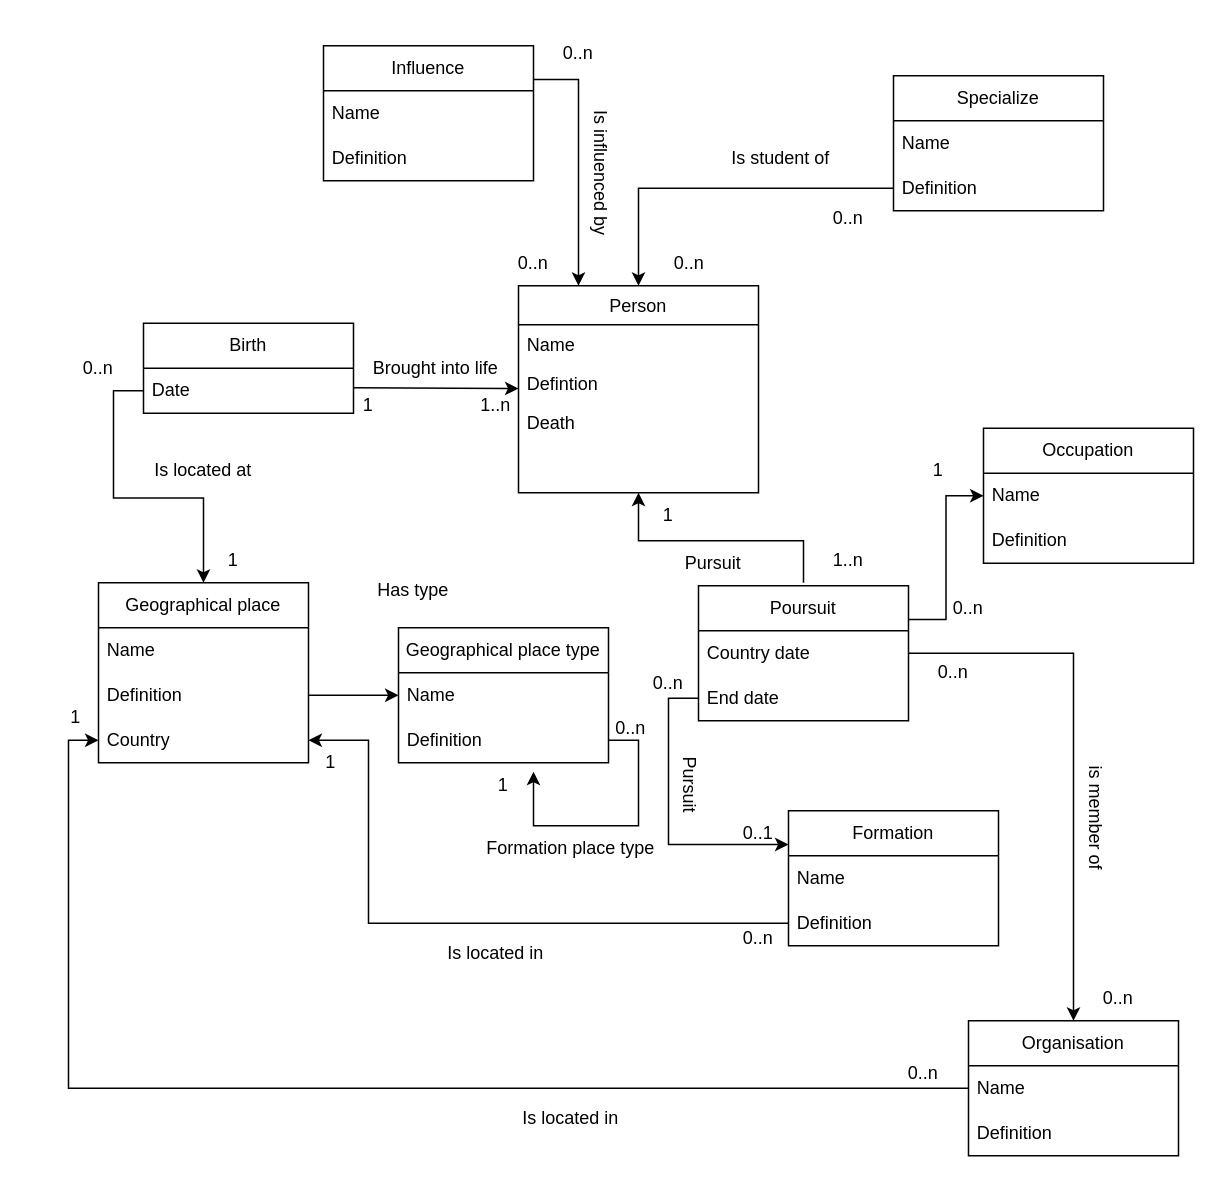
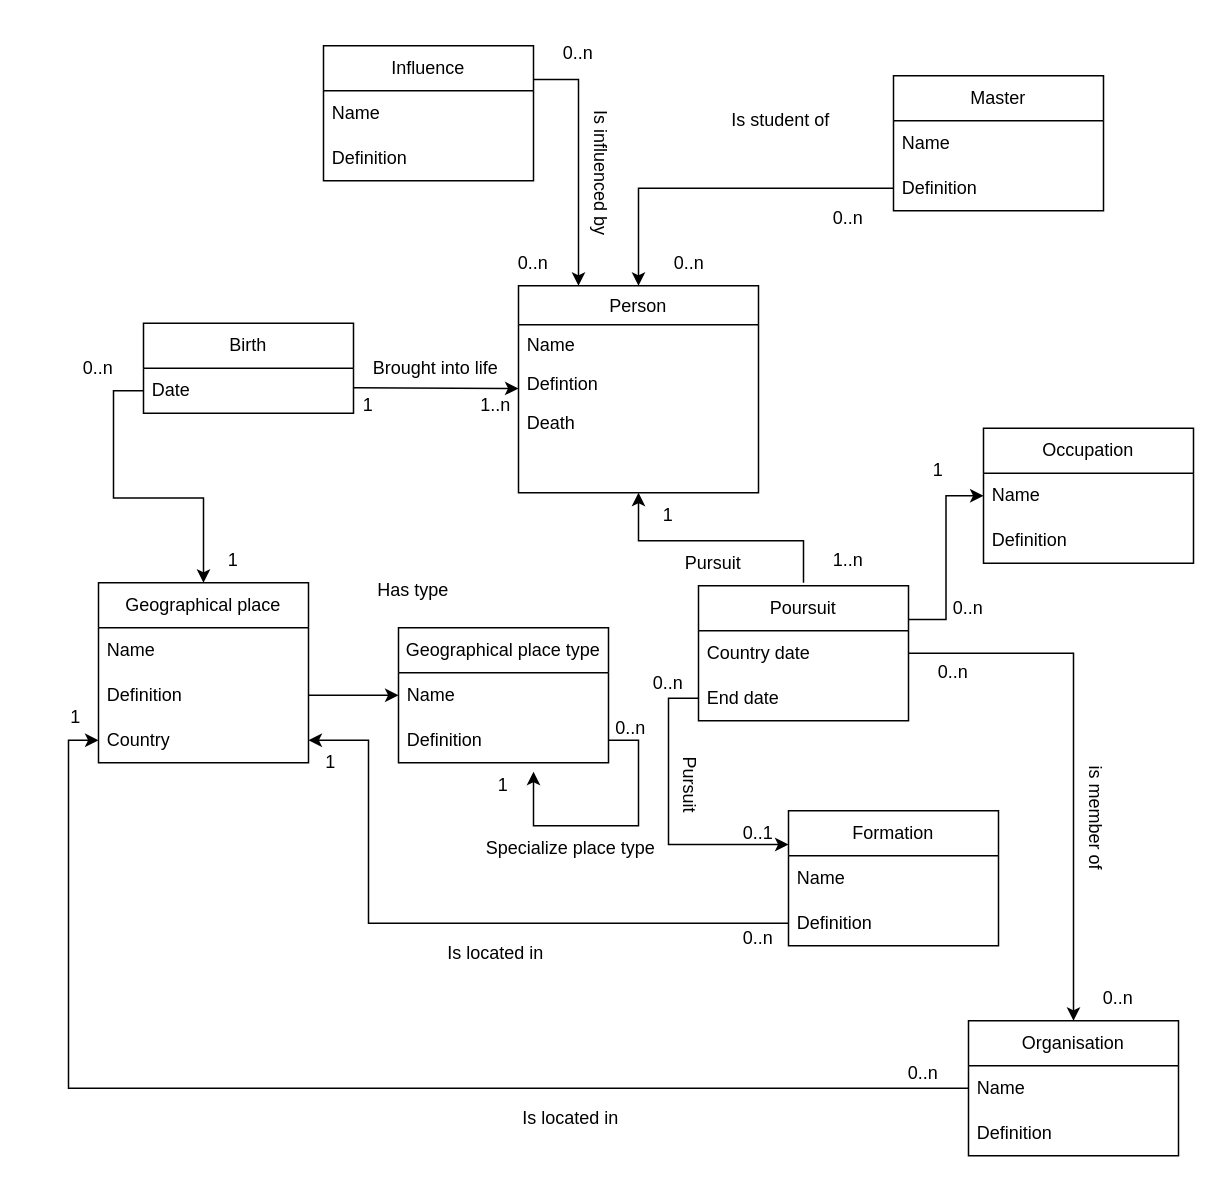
(998, 98) -> (998, 98)
(781, 158) -> (781, 121)
(203, 470) -> none
(571, 848) -> (571, 848)
